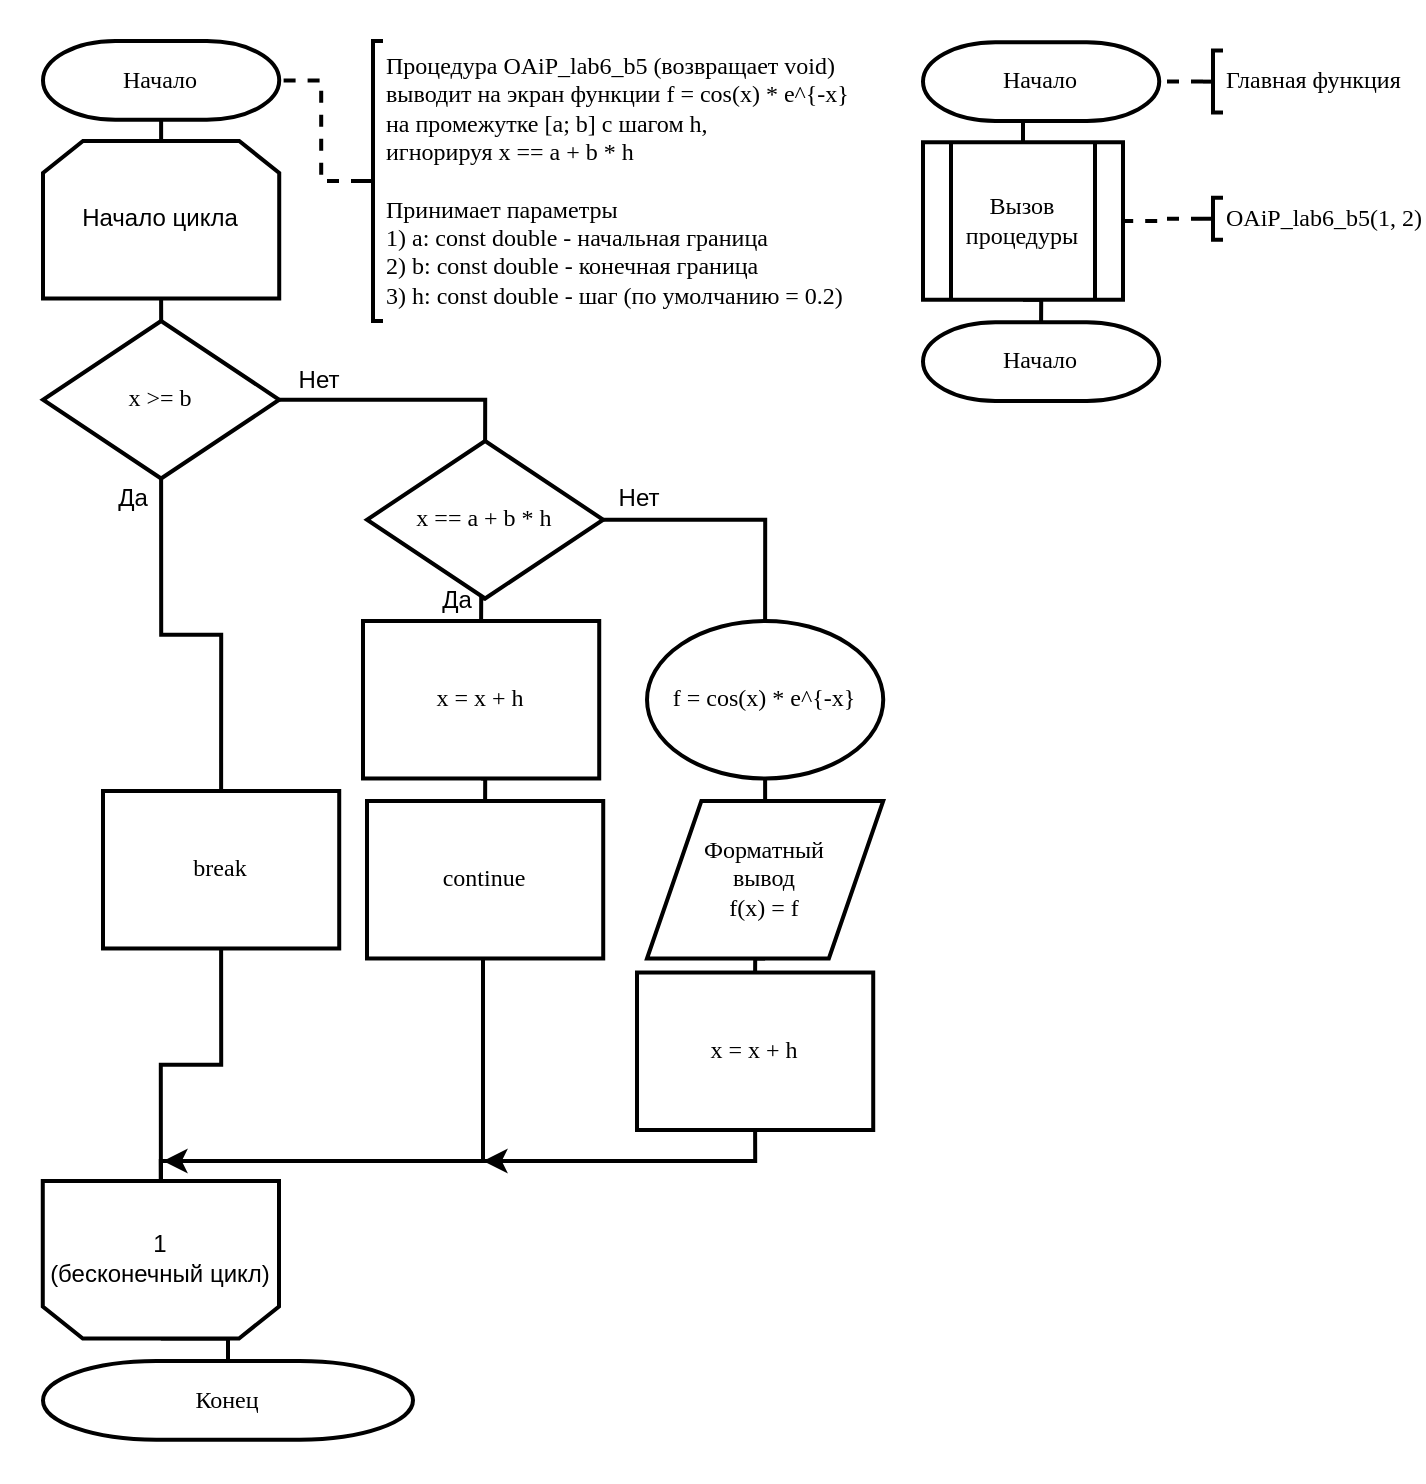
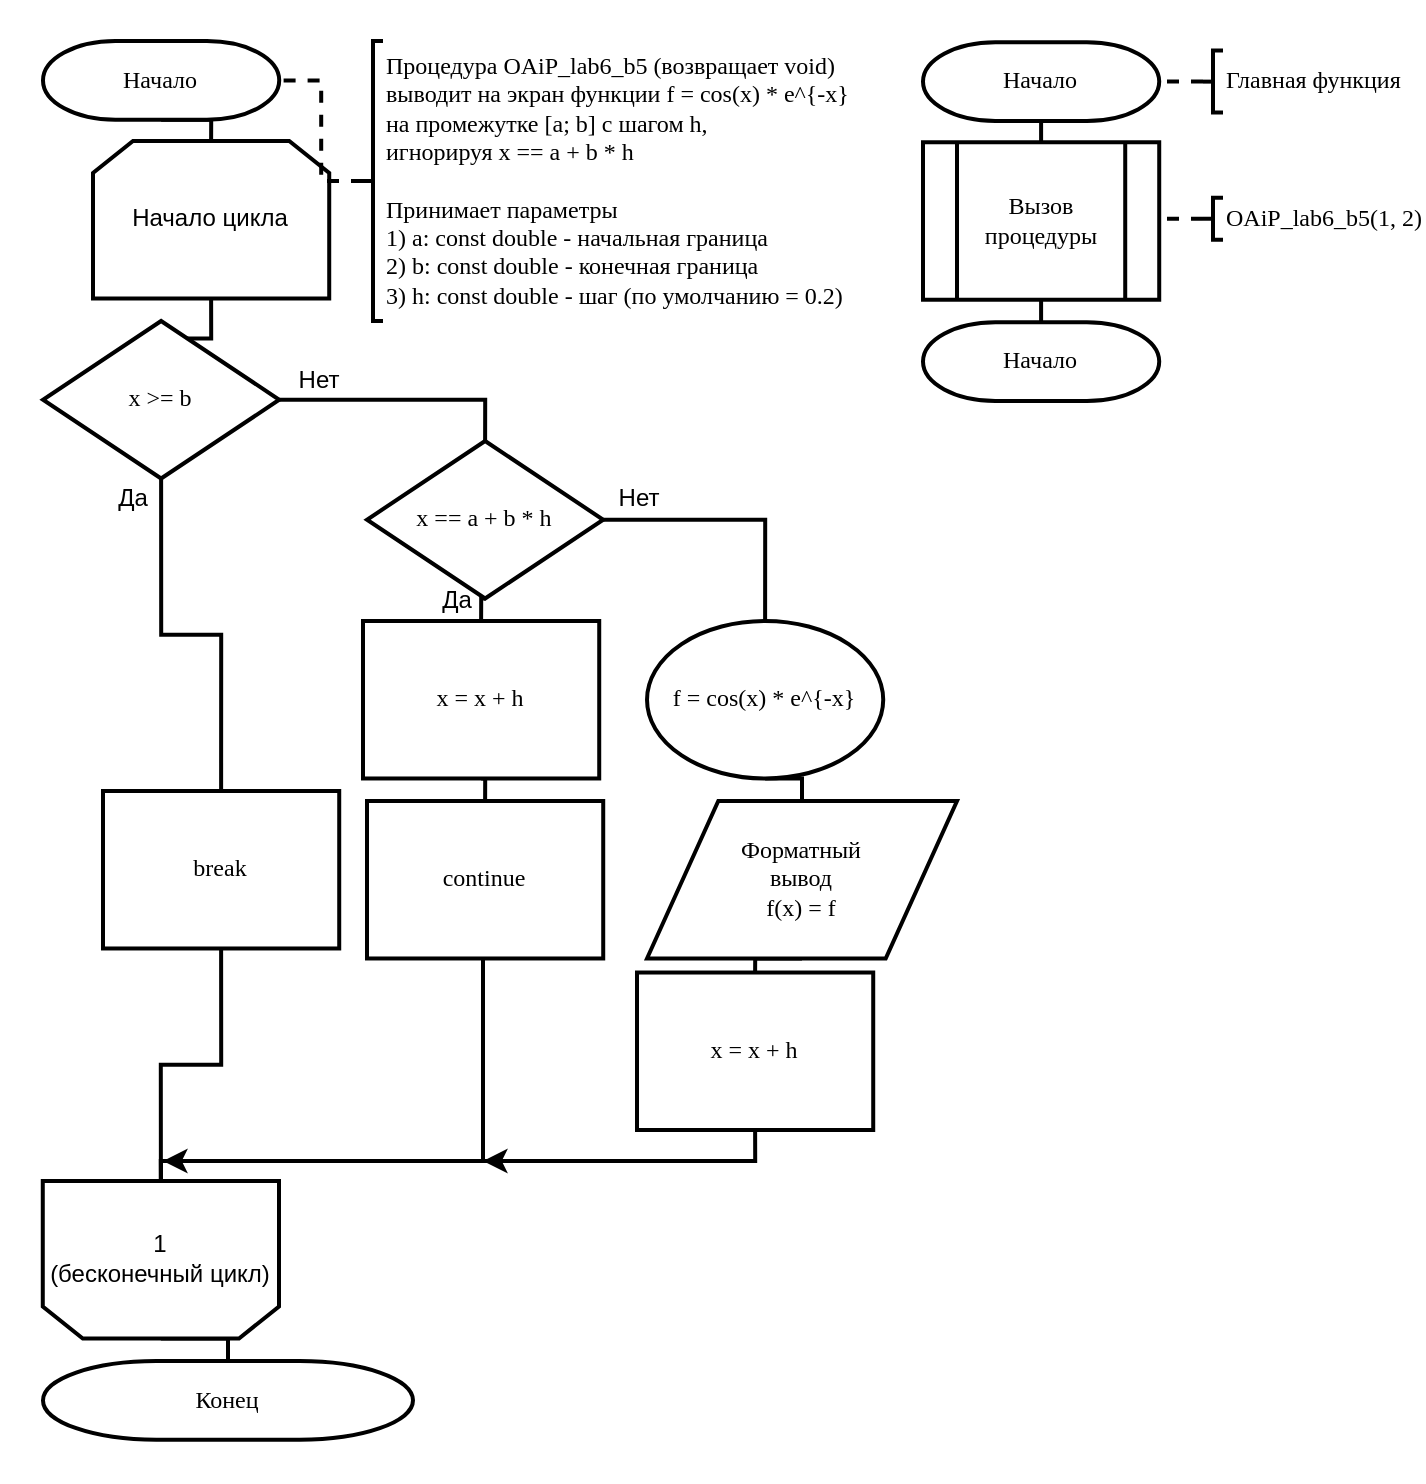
(161, 220) -> (211, 220)
(1023, 221) -> (1041, 221)
(765, 880) -> (802, 880)
